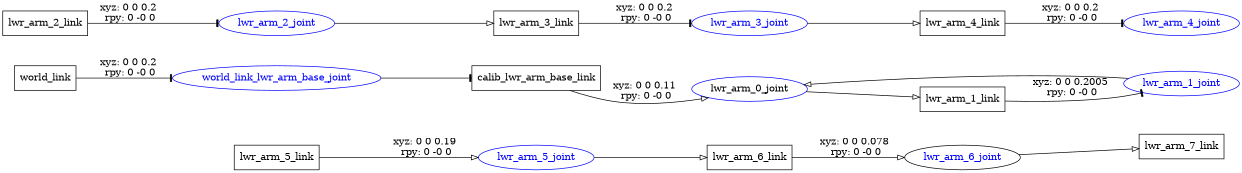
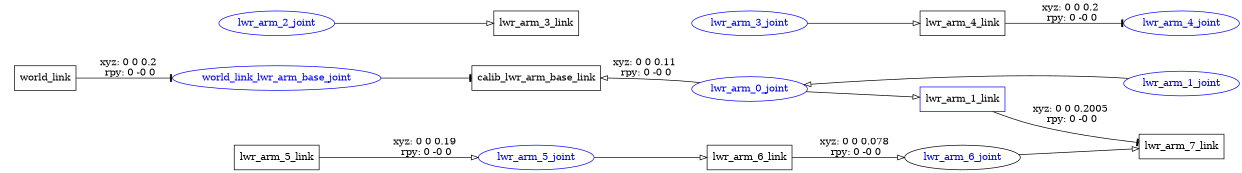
(45, 23) -> none
(633, 23) -> none
(750, 89) -> (750, 89)
(963, 99) -> (963, 99)
(1073, 101) -> (1063, 131)
(635, 103) -> (654, 79)
